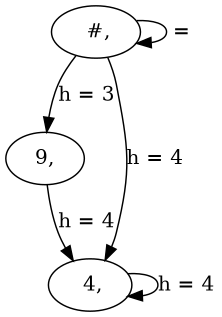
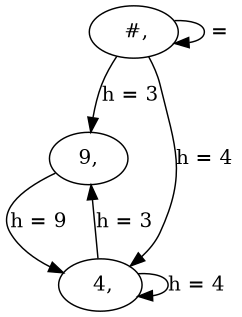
(87, 222) -> (39, 222)
none -> (95, 229)
